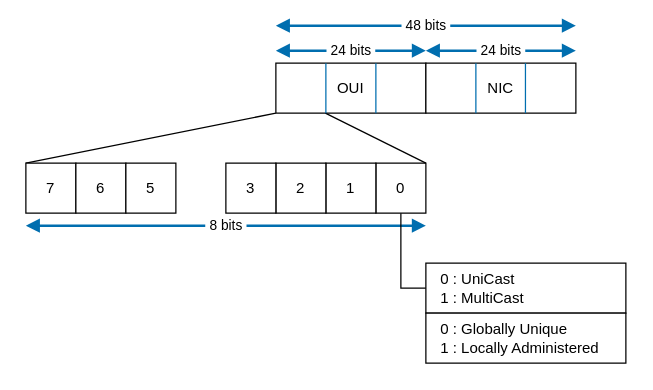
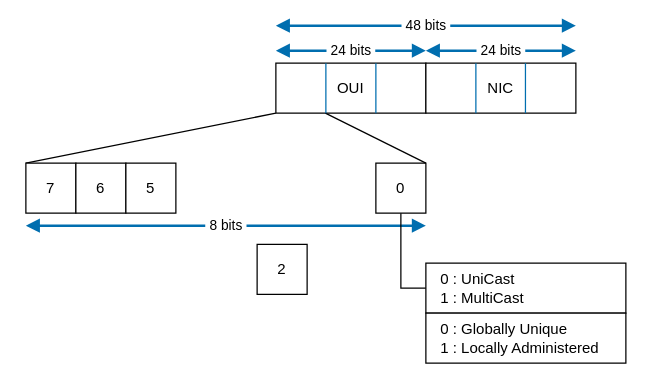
(251, 188) -> none
(301, 188) -> (282, 269)
(351, 188) -> none
